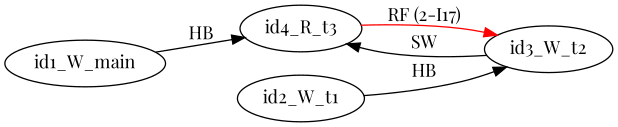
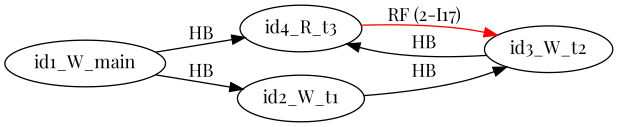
(424, 43) -> (424, 43)
none -> (193, 81)
